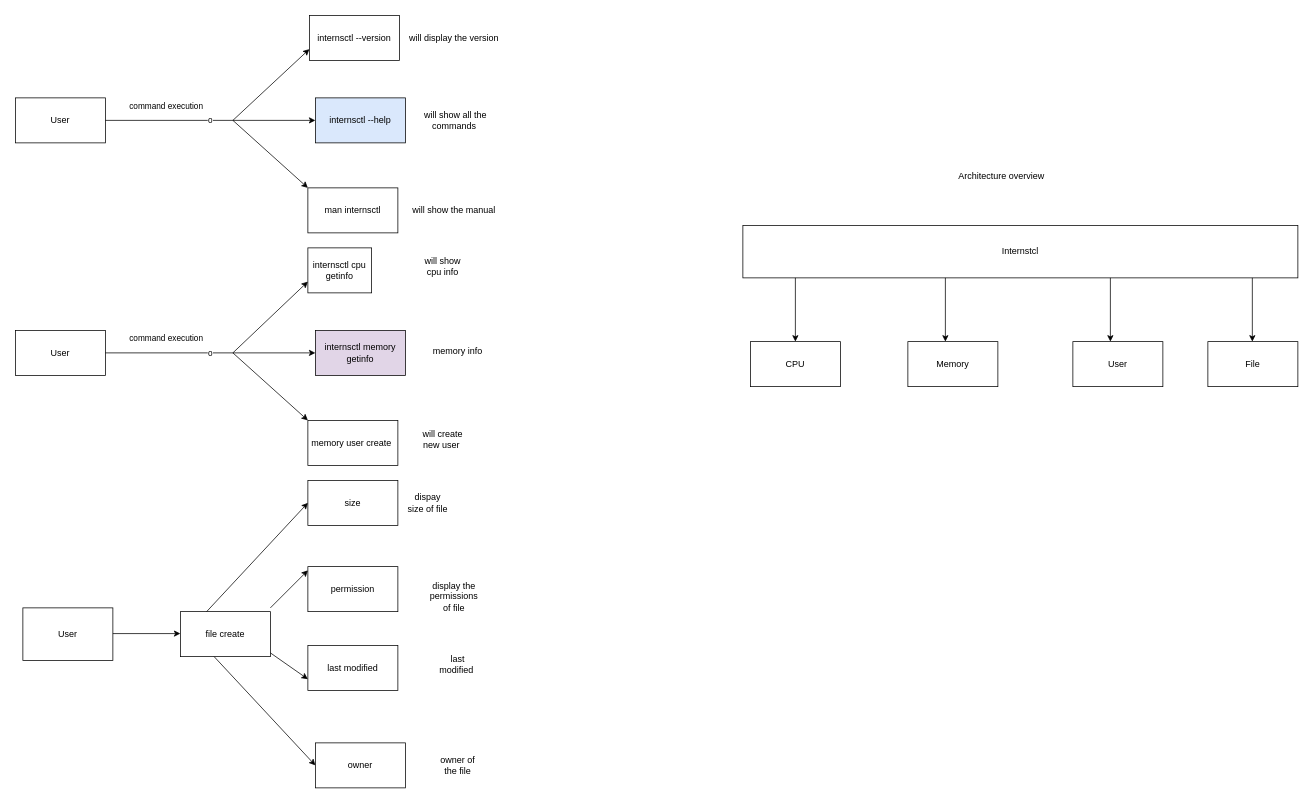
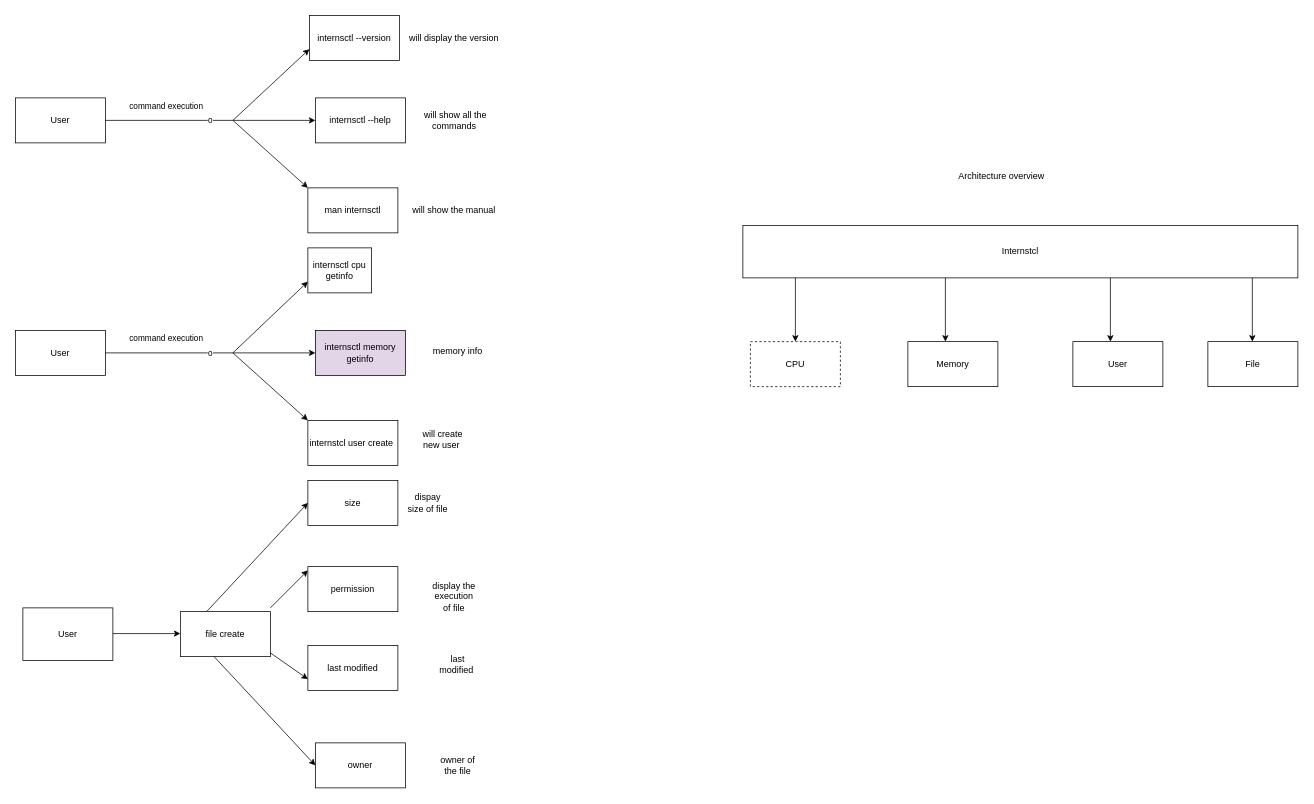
(360, 120) -> (360, 120)
(443, 267) -> none
(795, 364) -> (795, 364)
(353, 443) -> (353, 443)
(454, 597) -> (454, 597)
